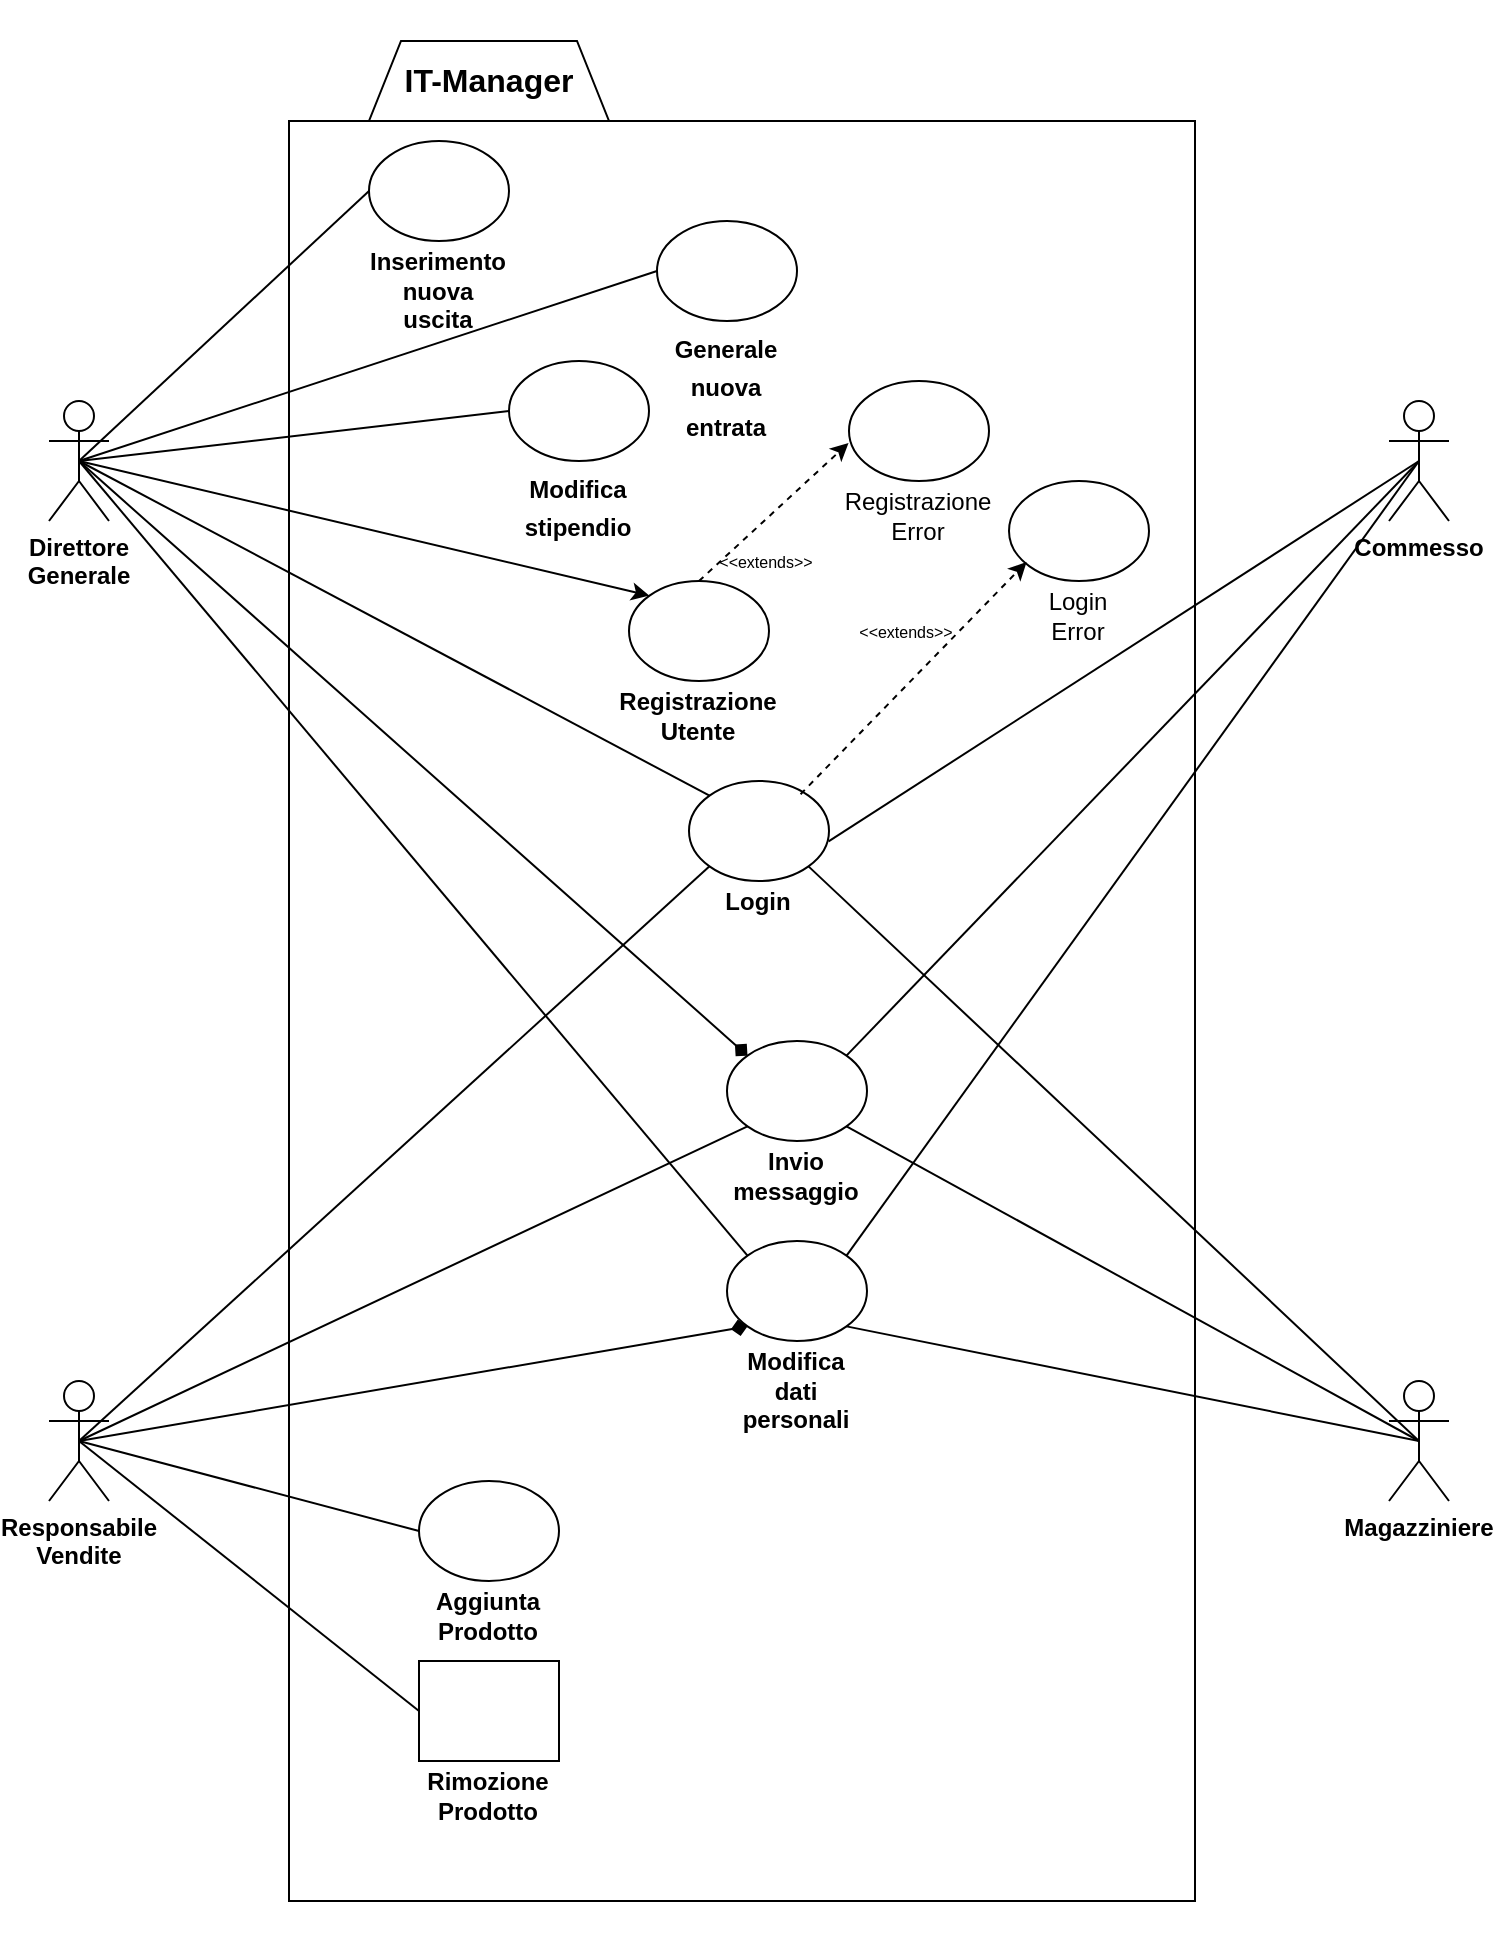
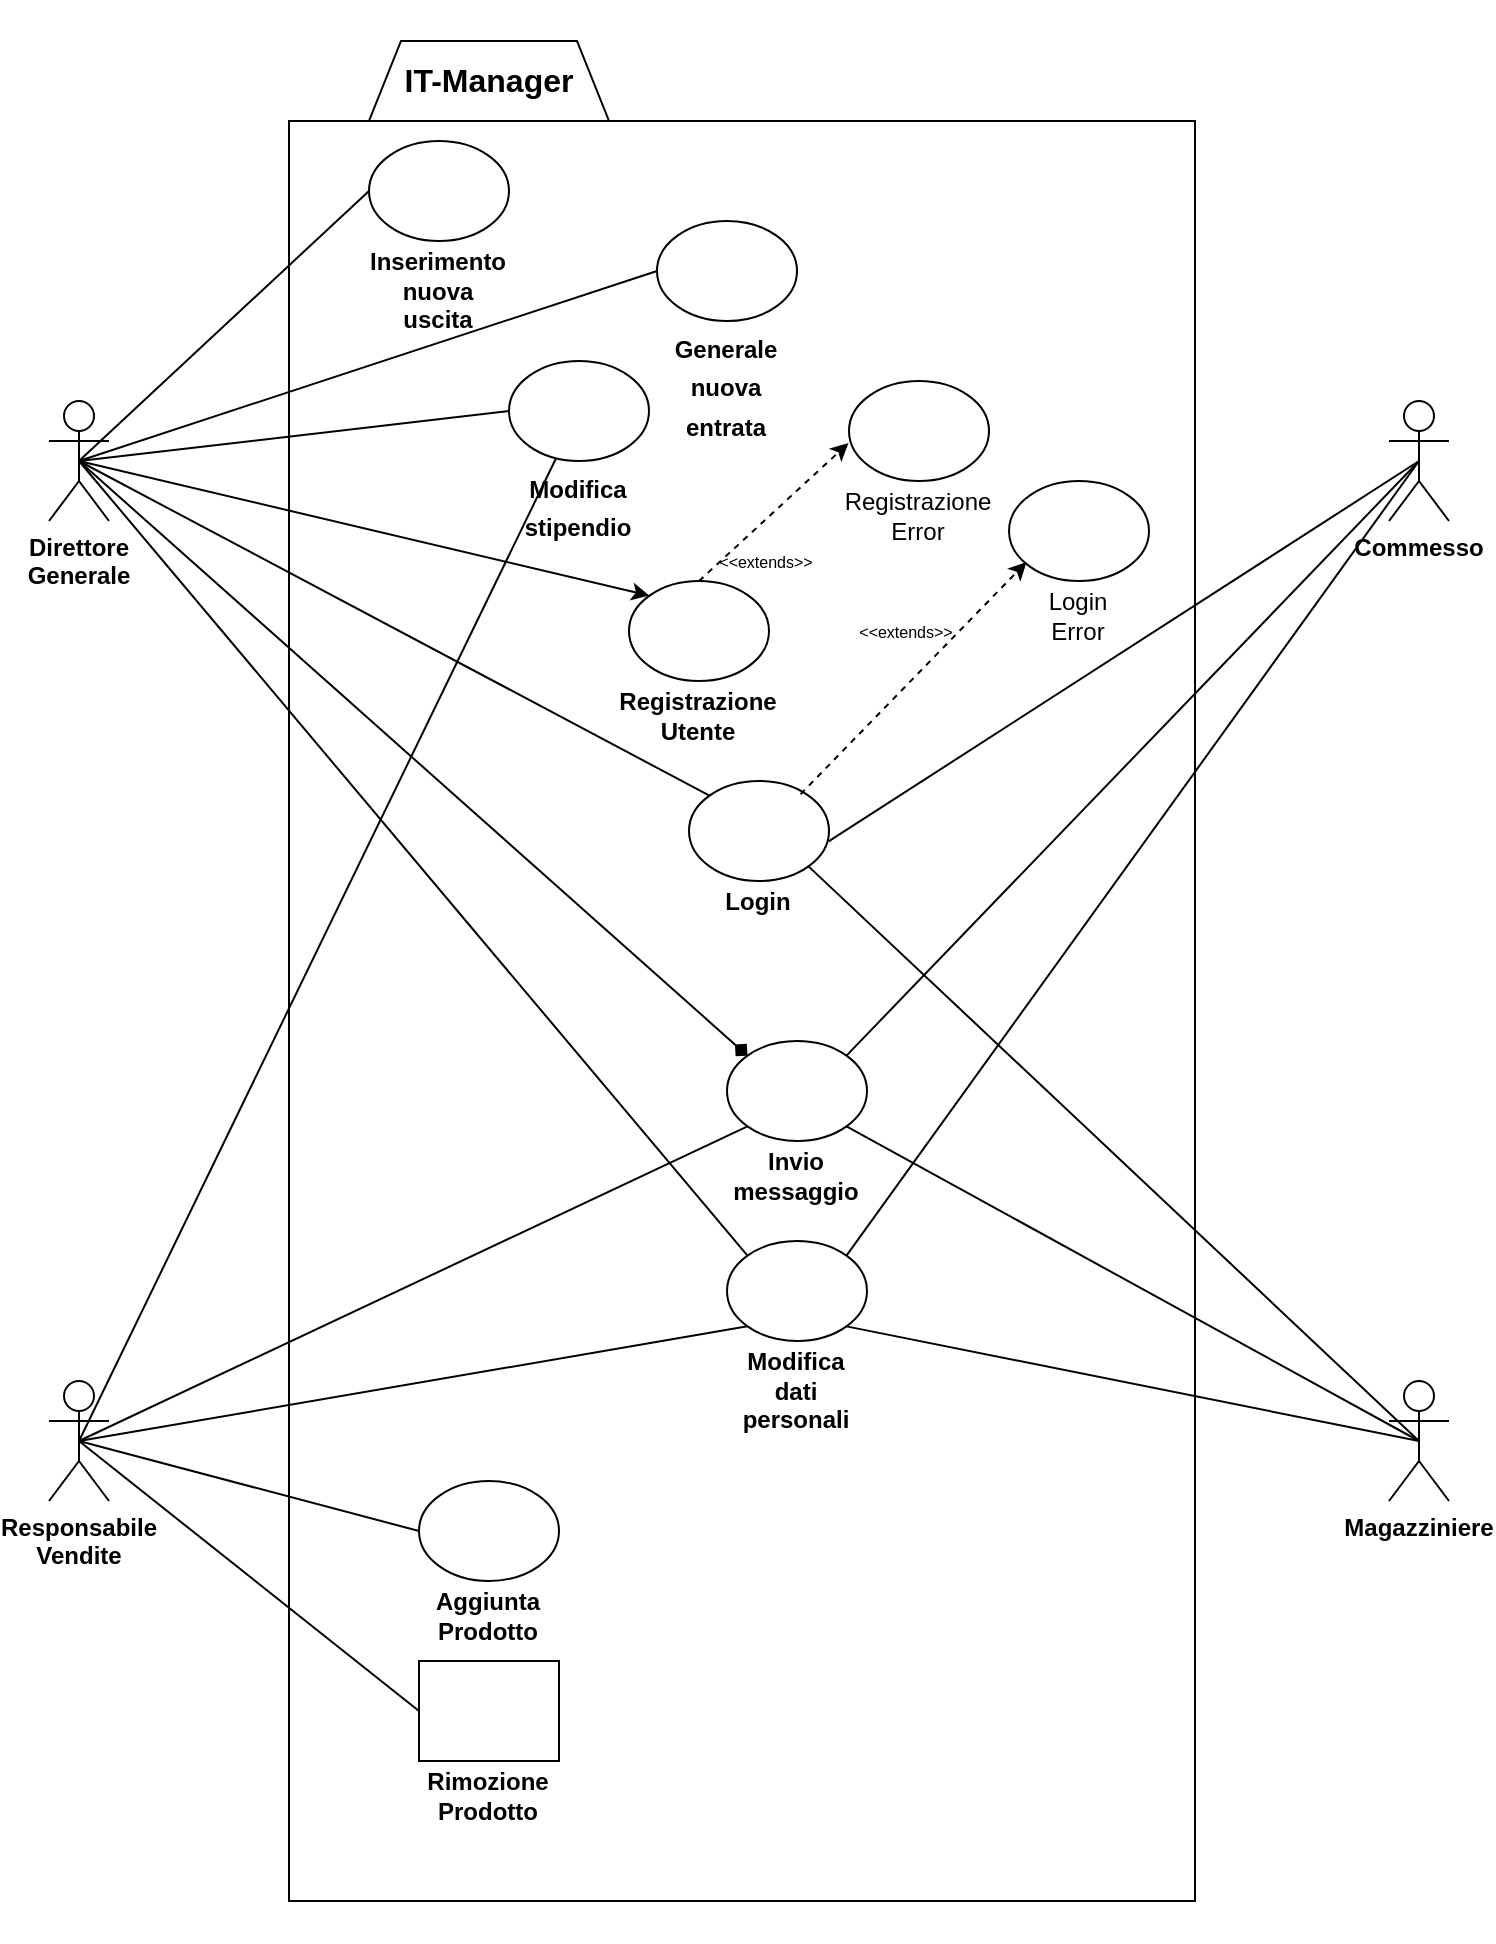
(406, 1143) -> (323, 938)
(731, 1329) -> (738, 1328)
